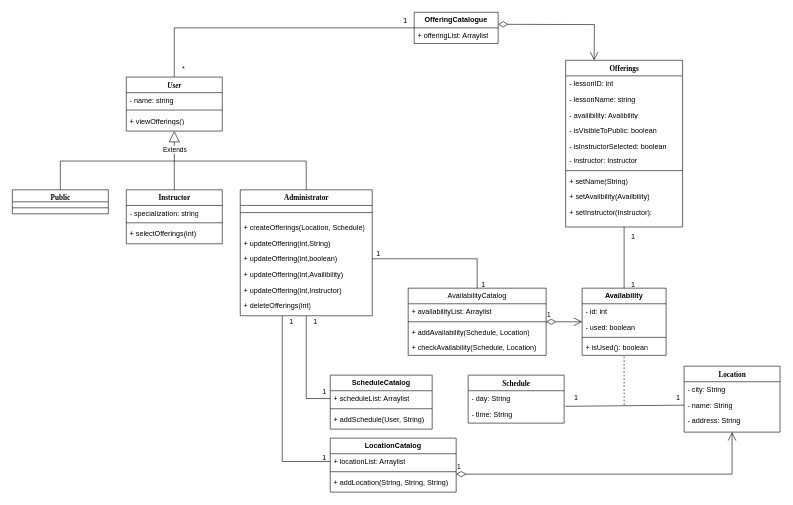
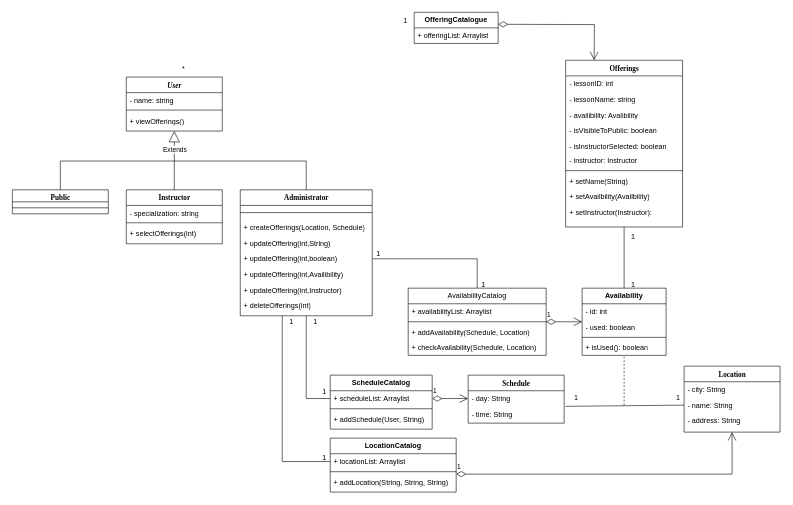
(270, 28) -> none
none -> (454, 399)
